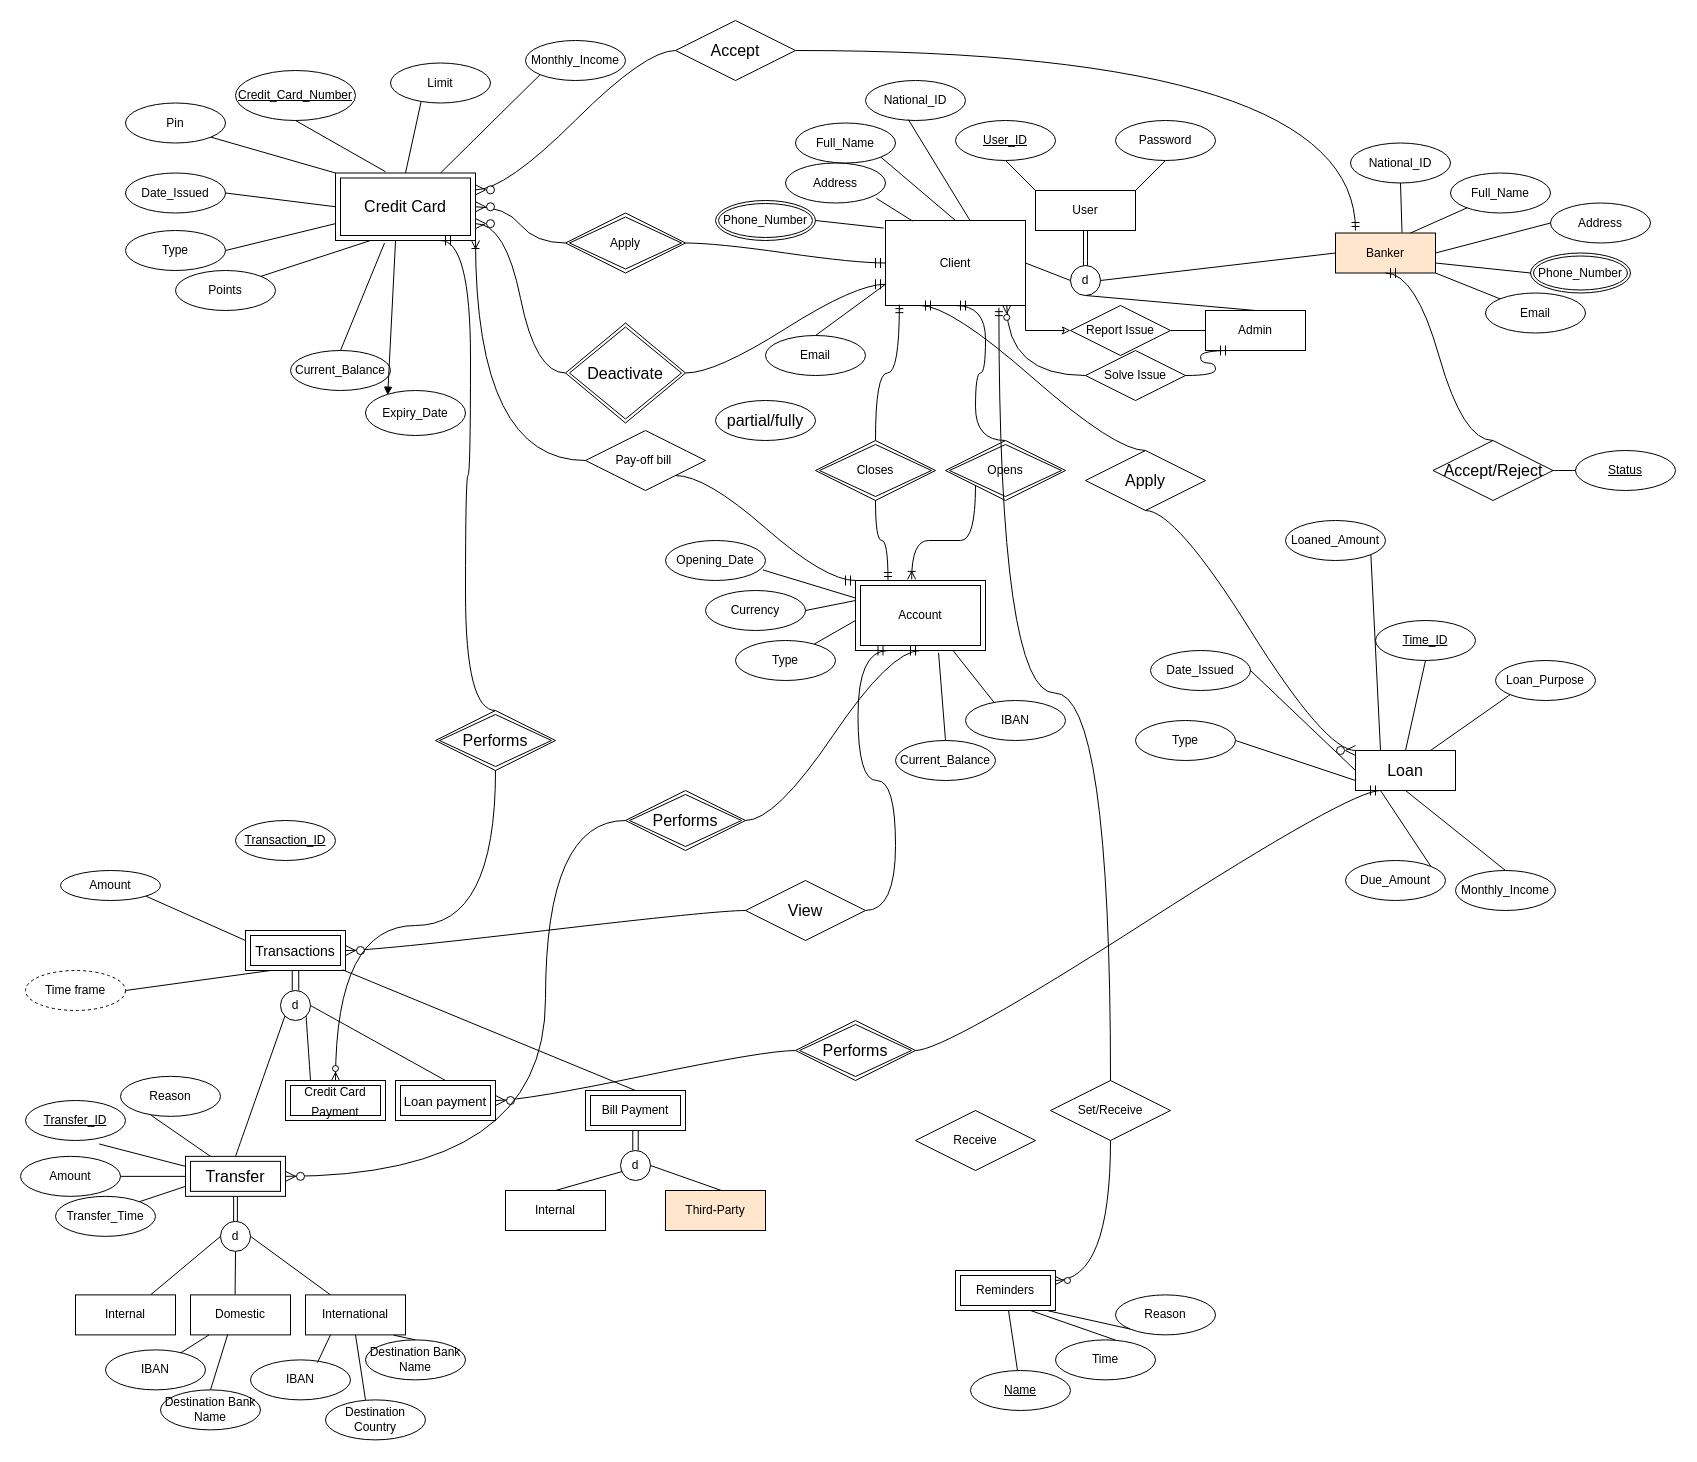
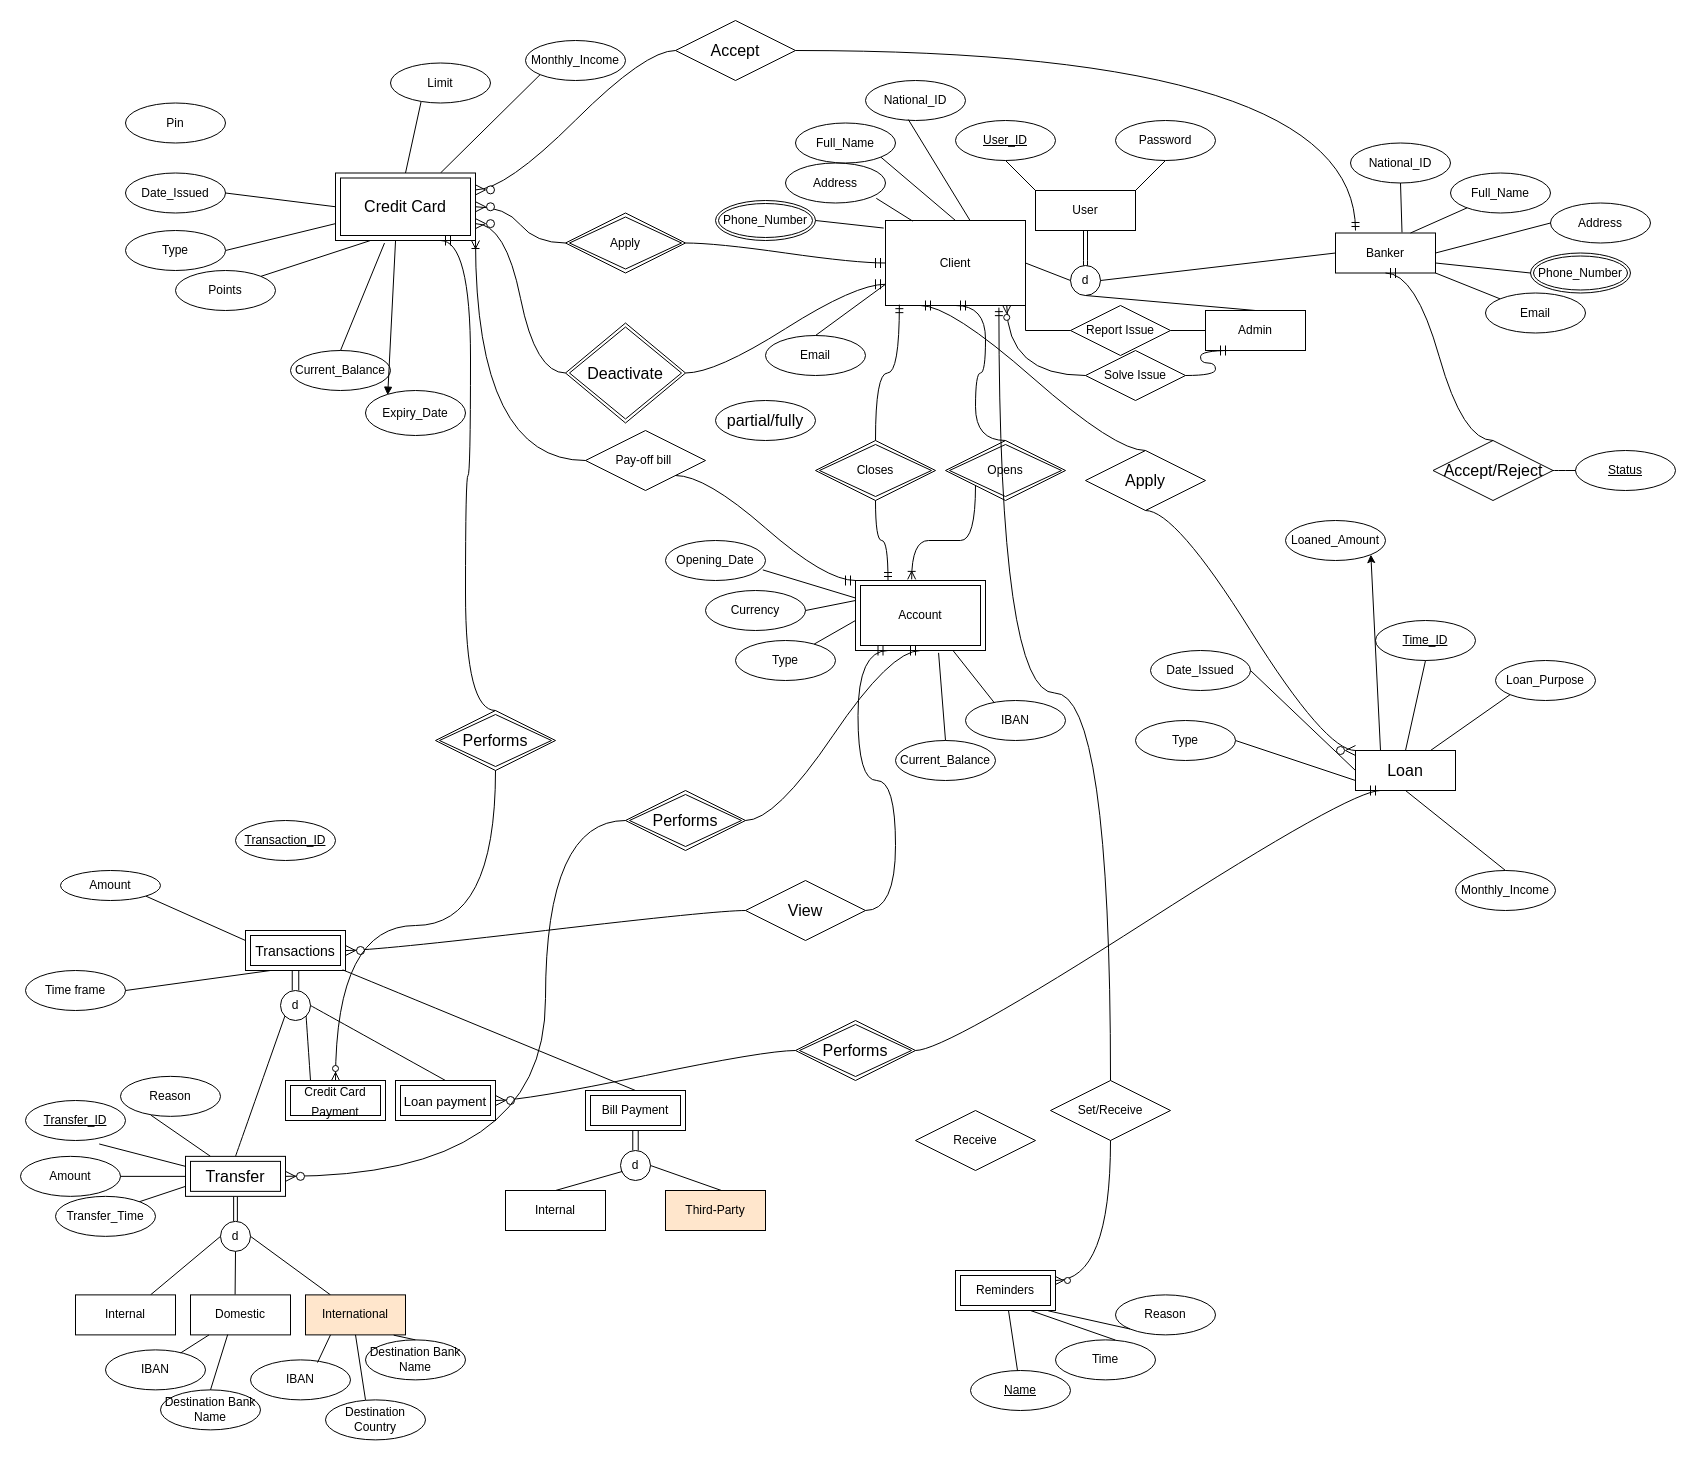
(296, 96) -> none
(341, 146) -> none
(274, 155) -> none
(1386, 253) -> (1386, 253)
(1062, 331) -> (1065, 331)
(1371, 560) -> (1371, 563)
(1406, 829) -> none
(1396, 881) -> none
(76, 991) -> (76, 991)
(356, 1315) -> (356, 1315)
